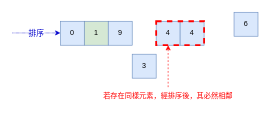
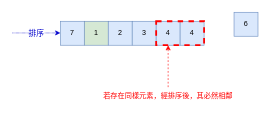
(72, 33) -> (72, 33)
(120, 33) -> (120, 33)
(144, 66) -> (144, 33)
